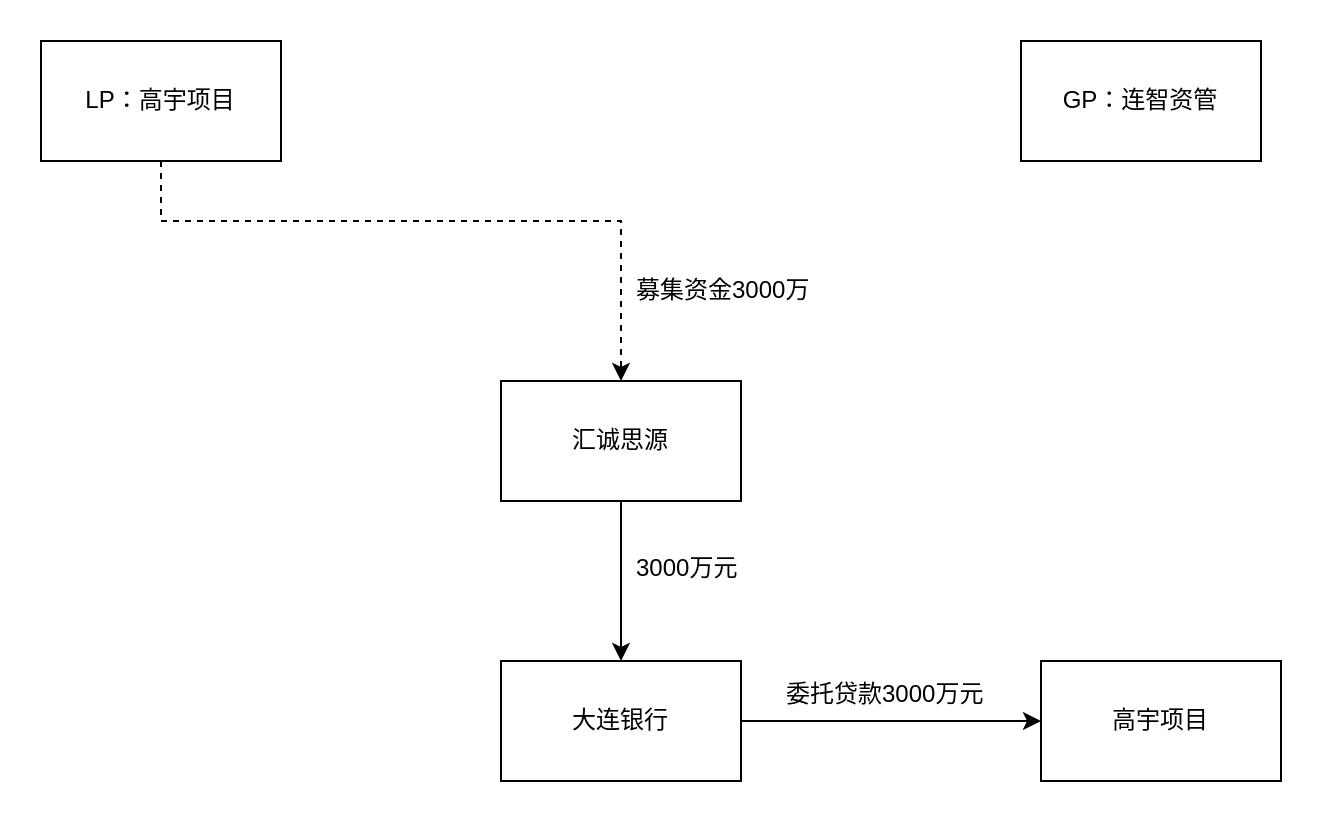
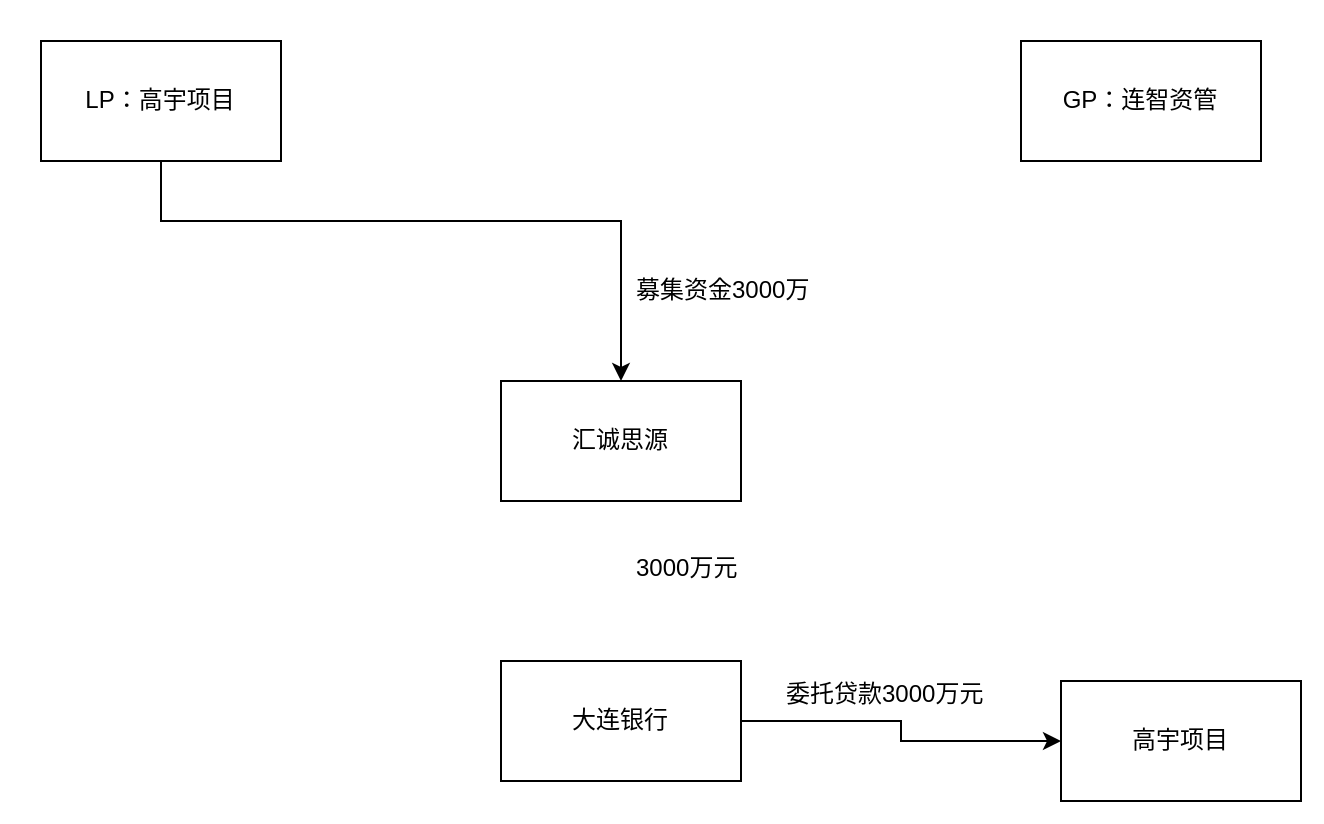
(433, 221) -> (433, 221)
(621, 574) -> none
(1161, 721) -> (1181, 741)
